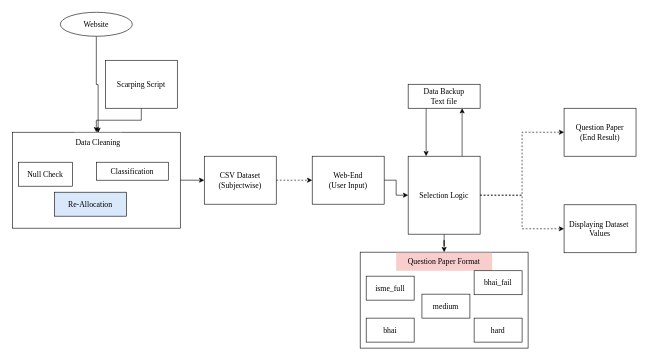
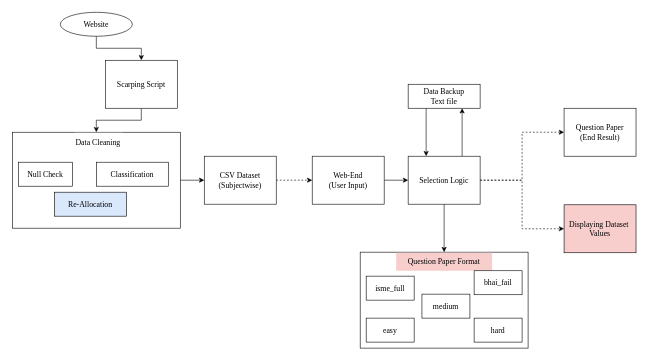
(96, 84) -> (141, 50)
(132, 171) -> (132, 174)
(444, 195) -> (444, 180)
(600, 229) -> (600, 229)
(390, 330) -> (390, 330)
